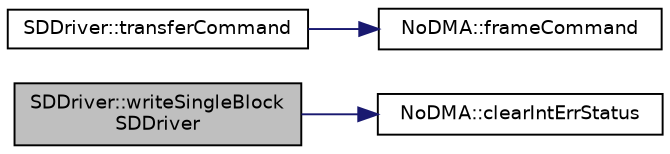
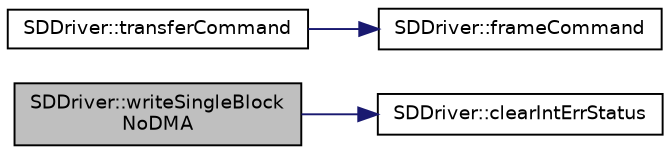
(520, 29) -> (520, 29)
(158, 114) -> (158, 114)
(520, 114) -> (520, 114)
